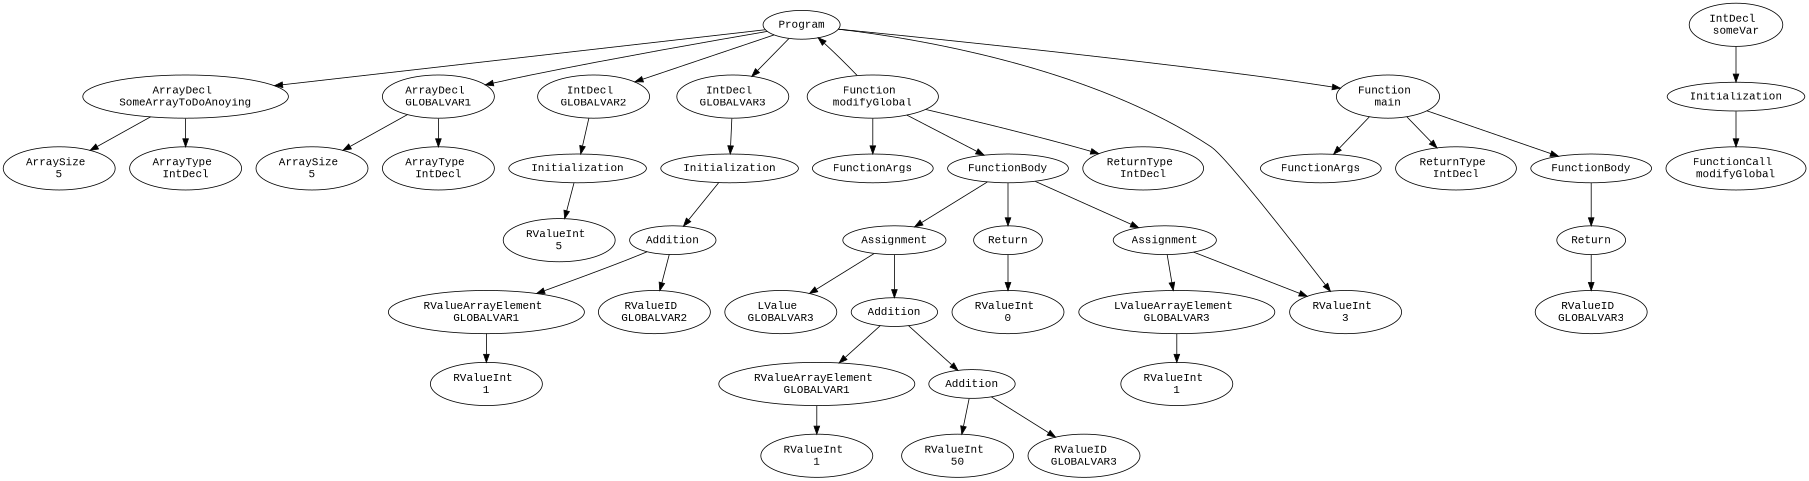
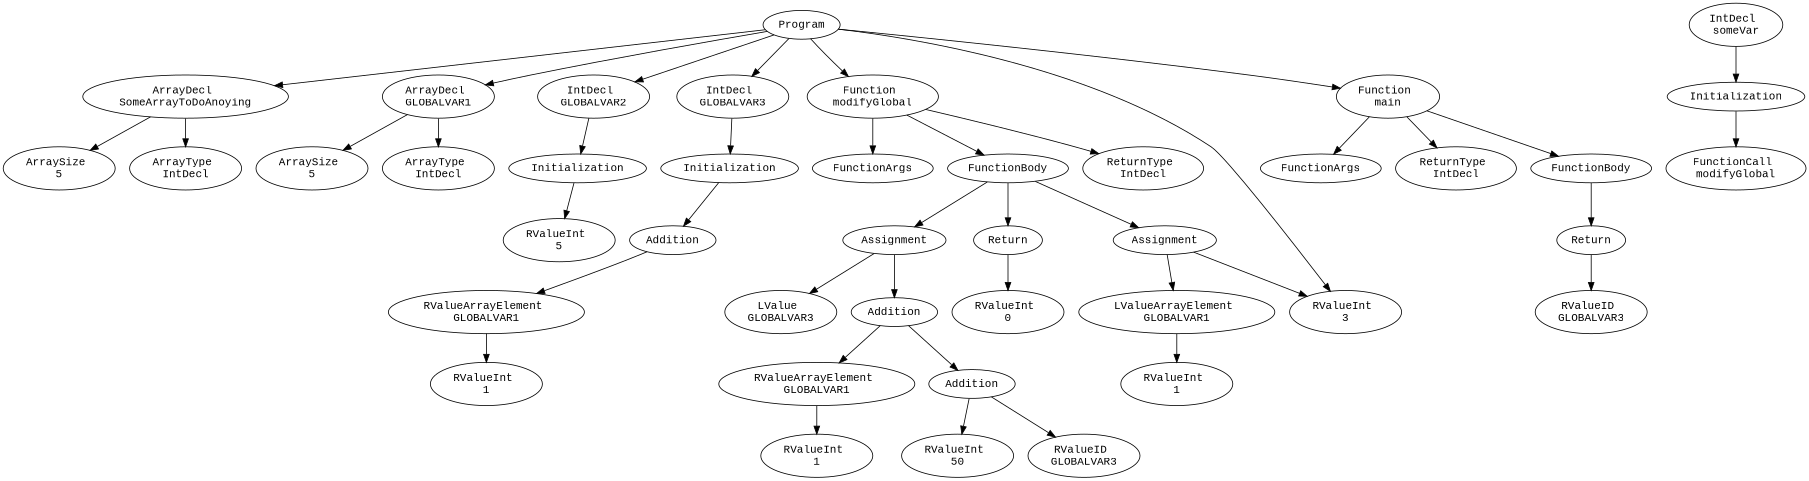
(841, 59) -> (826, 55)
(654, 312) -> none
(1177, 312) -> (1177, 312)
